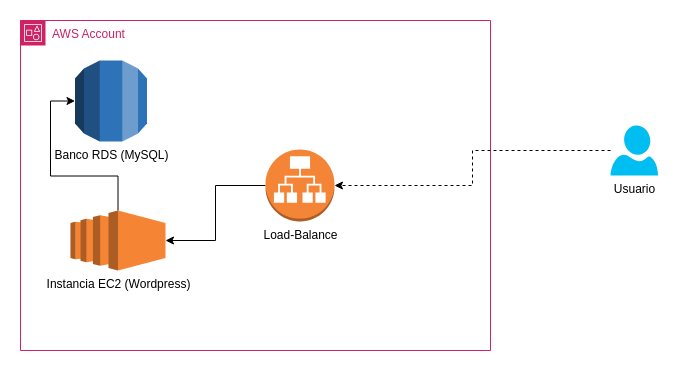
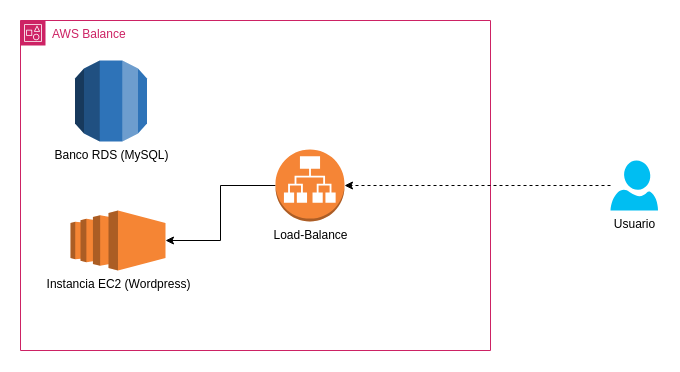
(88, 35) -> (86, 35)
(634, 151) -> (634, 186)
(55, 176) -> none
(300, 186) -> (310, 186)
